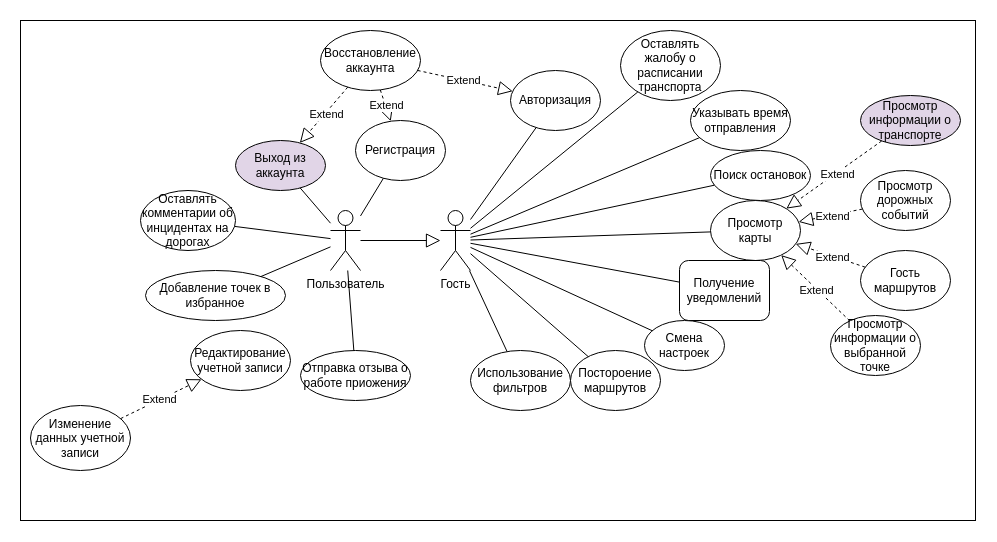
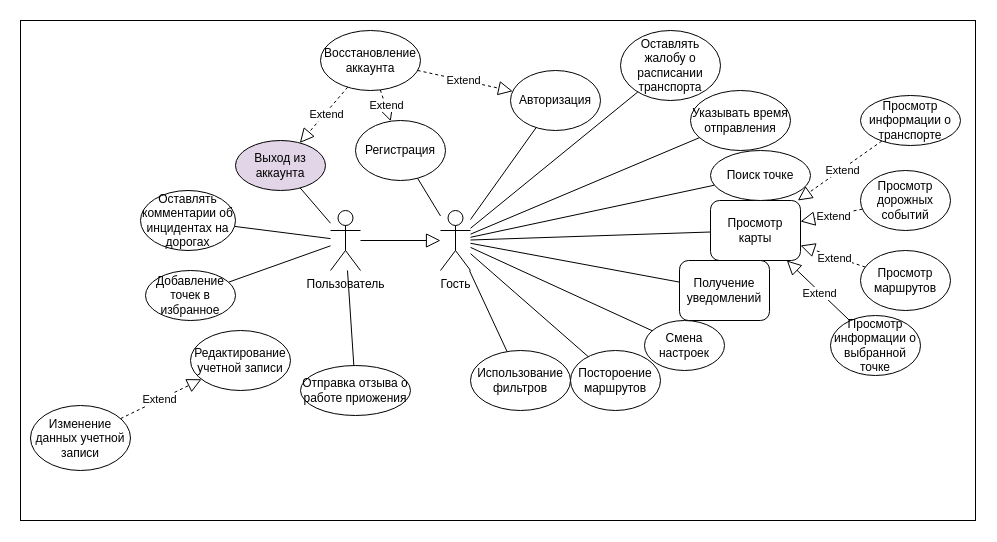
(911, 121) -> (911, 121)
(761, 176) -> (761, 176)
(372, 197) -> (429, 197)
(756, 231) -> (756, 231)
(906, 281) -> (906, 281)
(821, 293) -> (823, 295)
(216, 296) -> (191, 296)
(356, 376) -> (356, 391)
